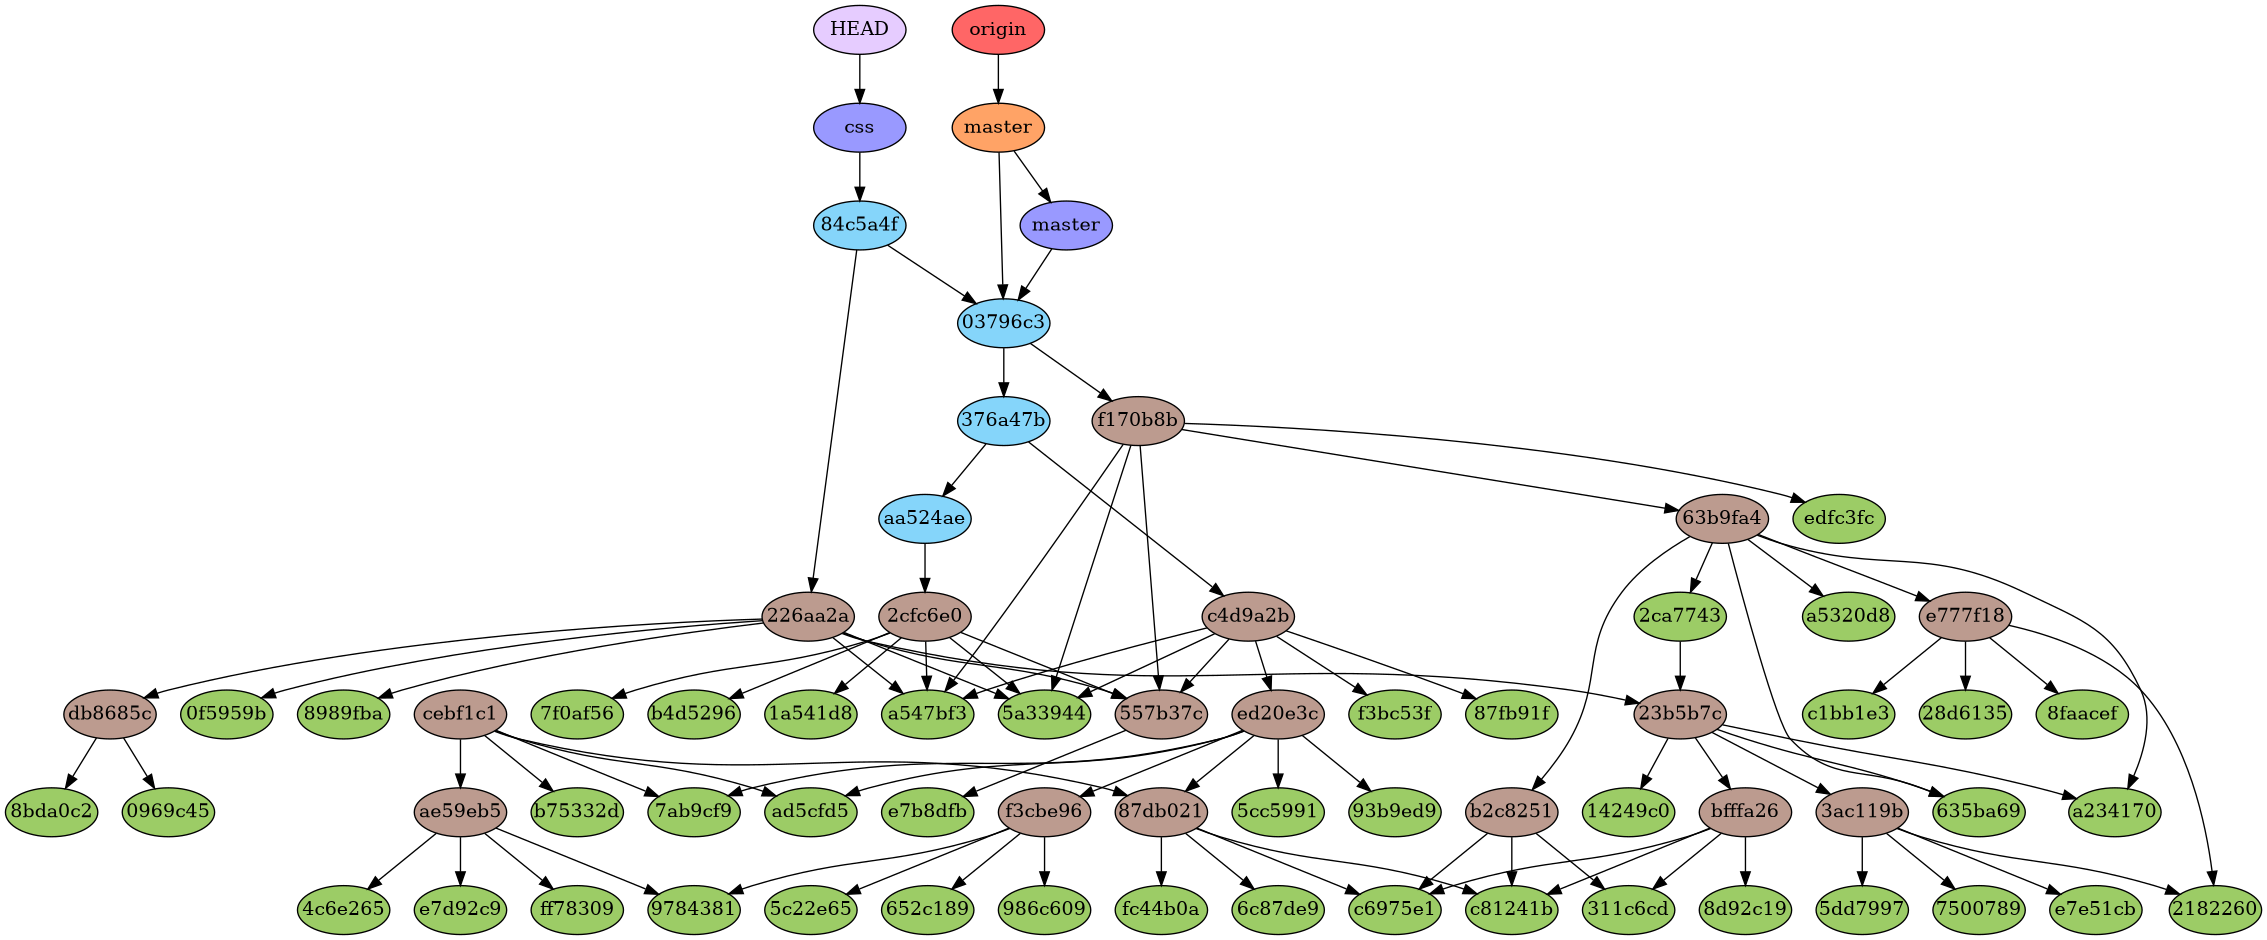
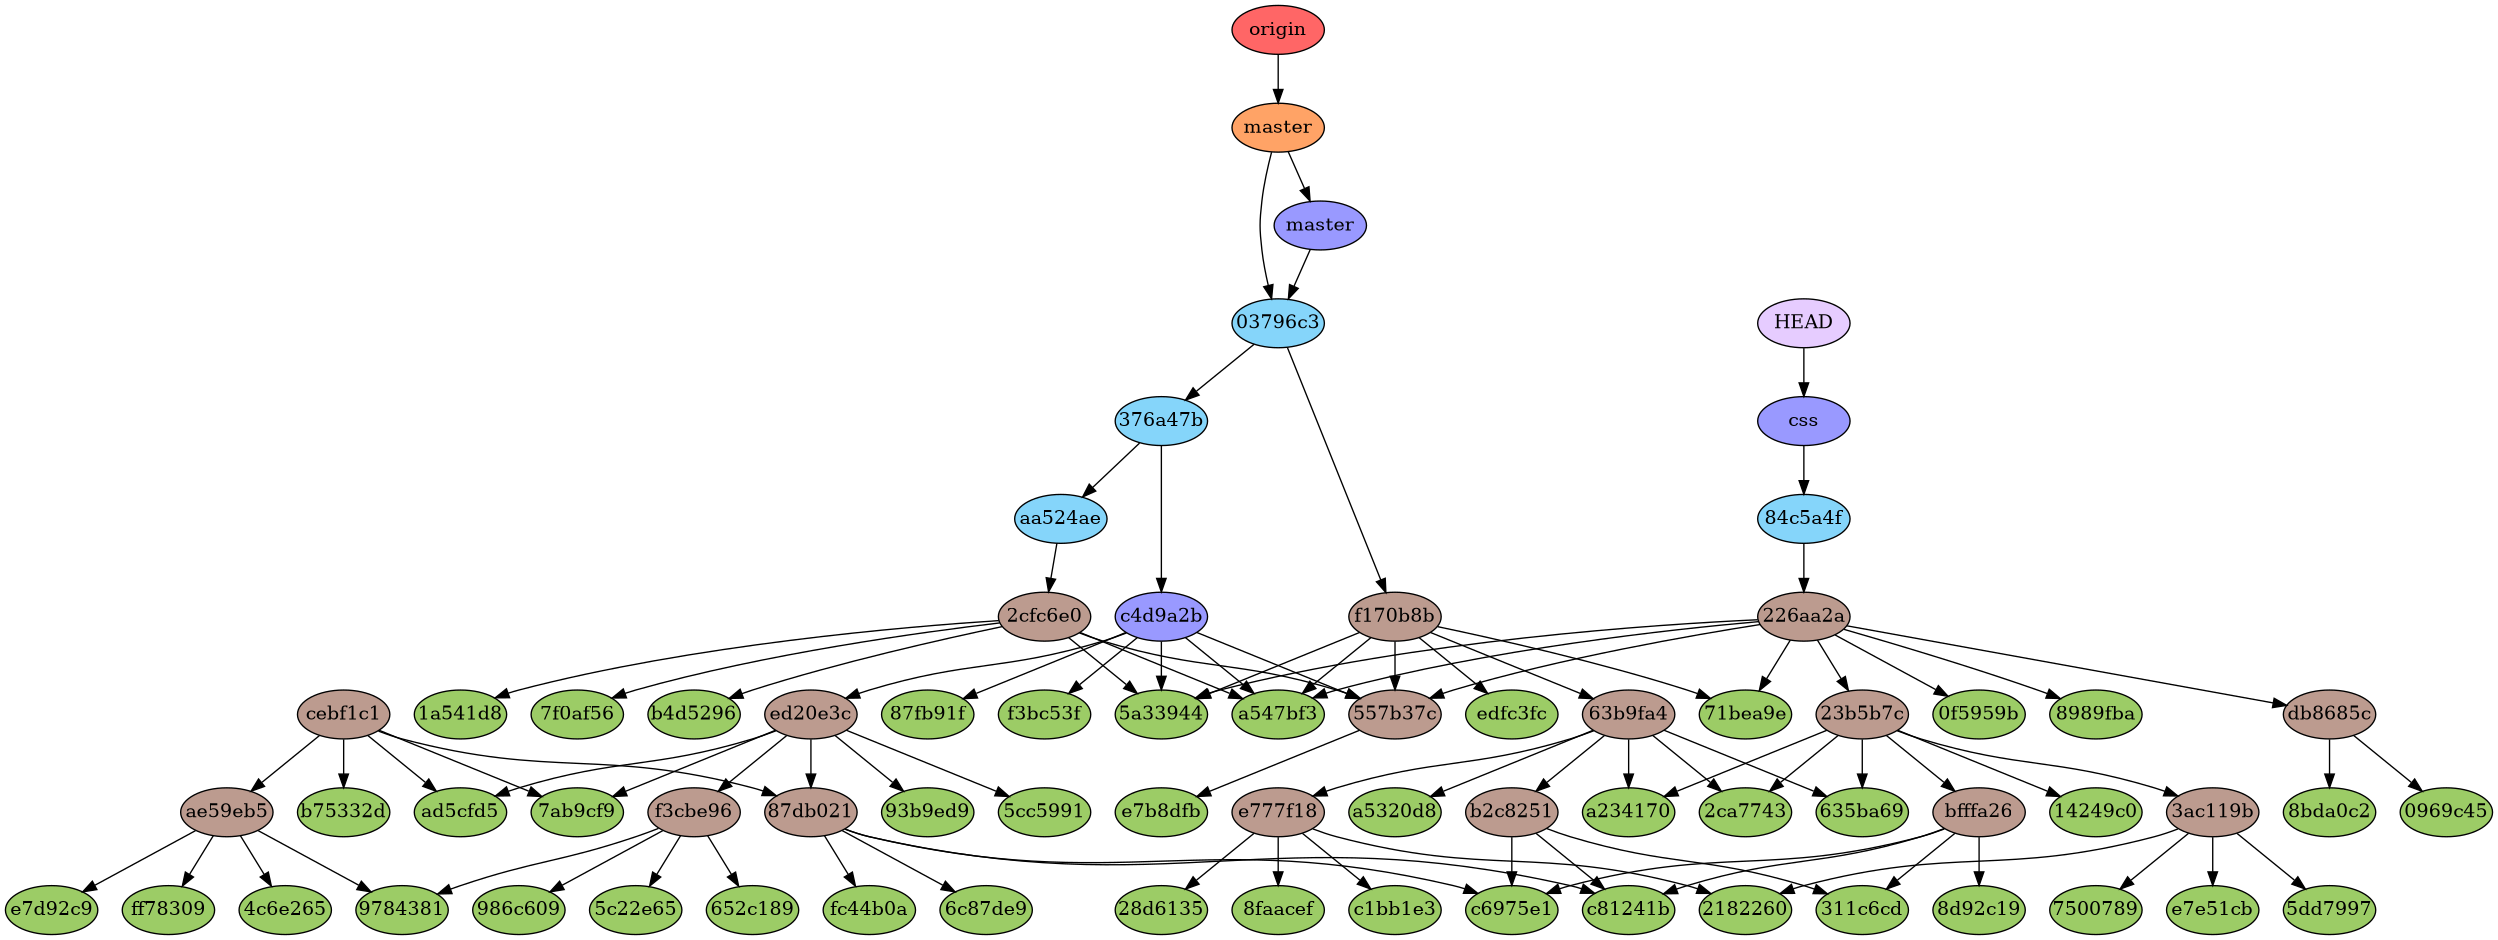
(926, 271) -> none
(1248, 617) -> (1161, 617)
(1680, 659) -> (1809, 759)
none -> (1745, 714)
